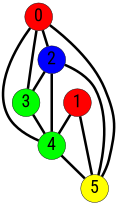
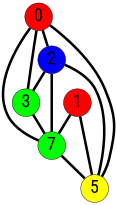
(52, 146) -> (52, 146)
